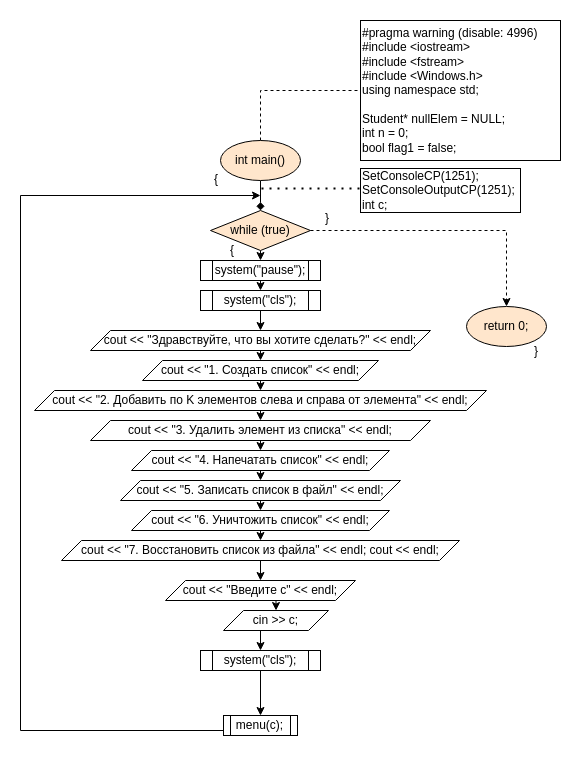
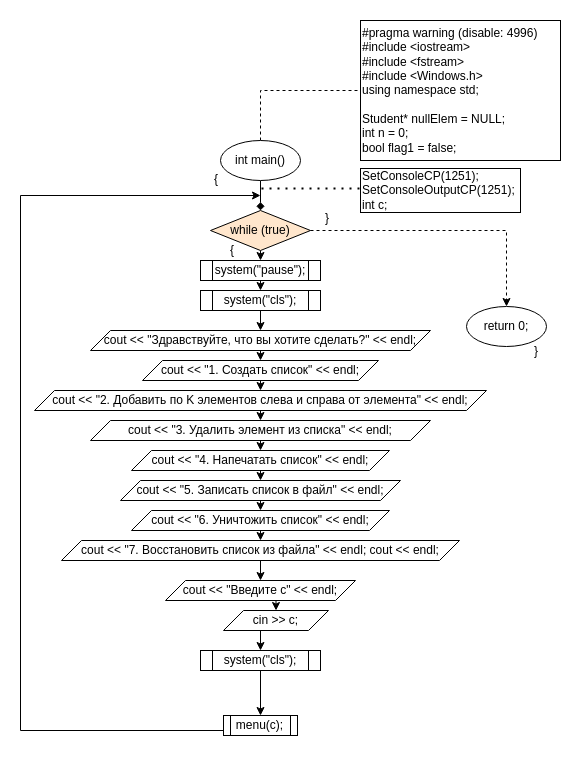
(261, 161) -> (261, 161)
(507, 327) -> (507, 327)
